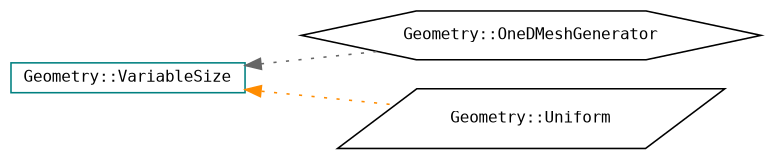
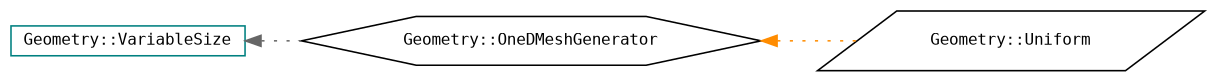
(328, 98) -> (817, 41)
